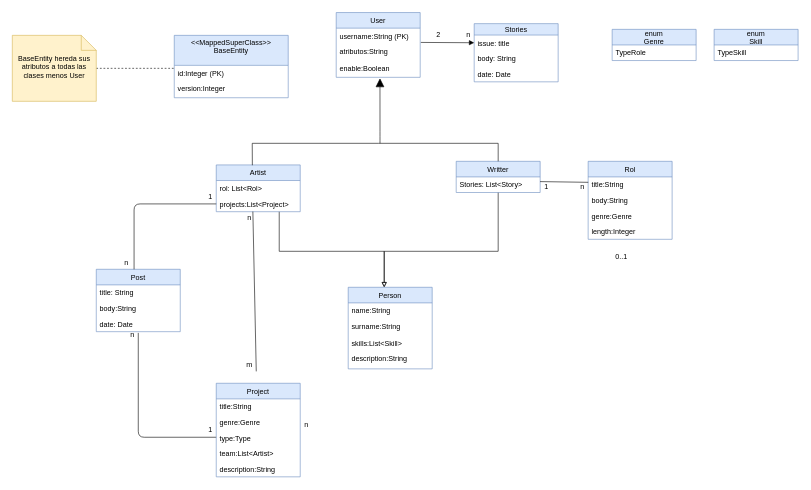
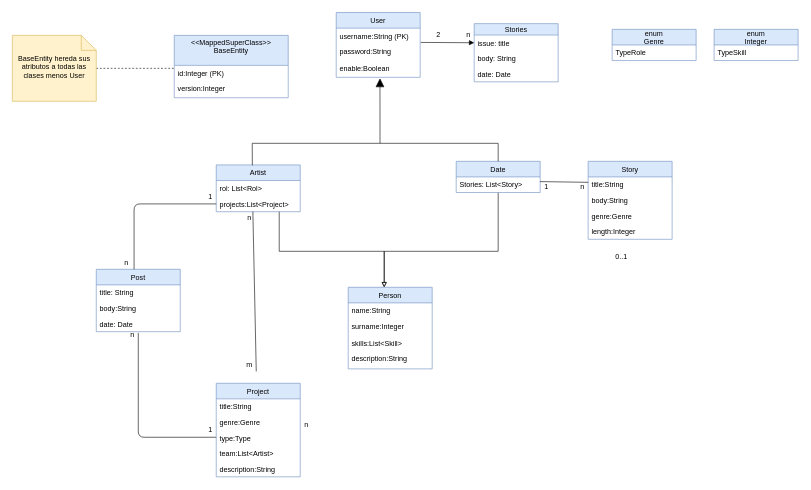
(756, 33) -> (756, 33)
(369, 52) -> (368, 52)
(498, 169) -> (498, 169)
(630, 169) -> (630, 169)
(378, 326) -> (381, 326)
